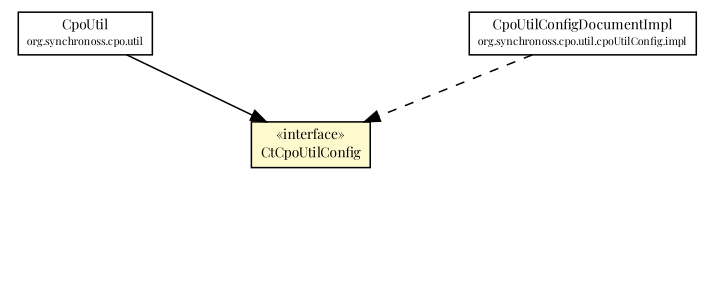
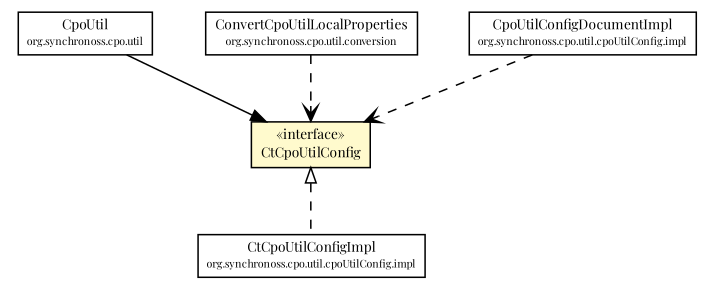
none -> (311, 34)
(455, 86) -> (455, 86)
none -> (311, 256)
